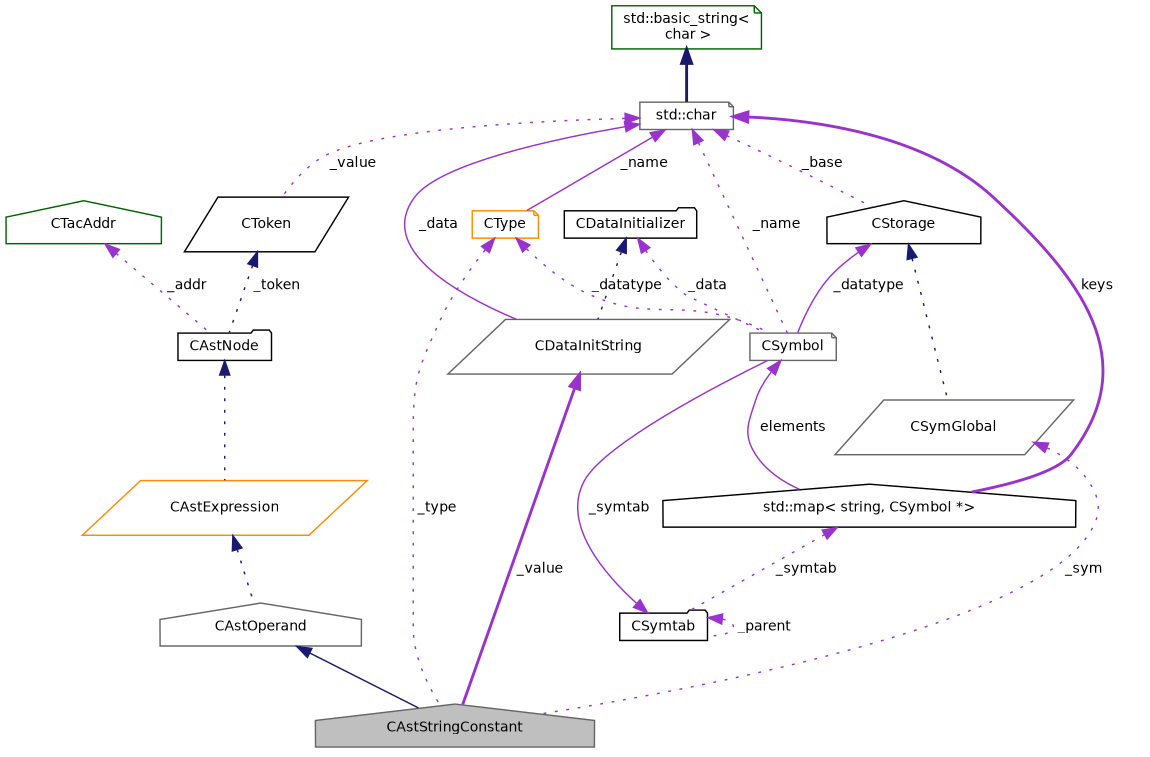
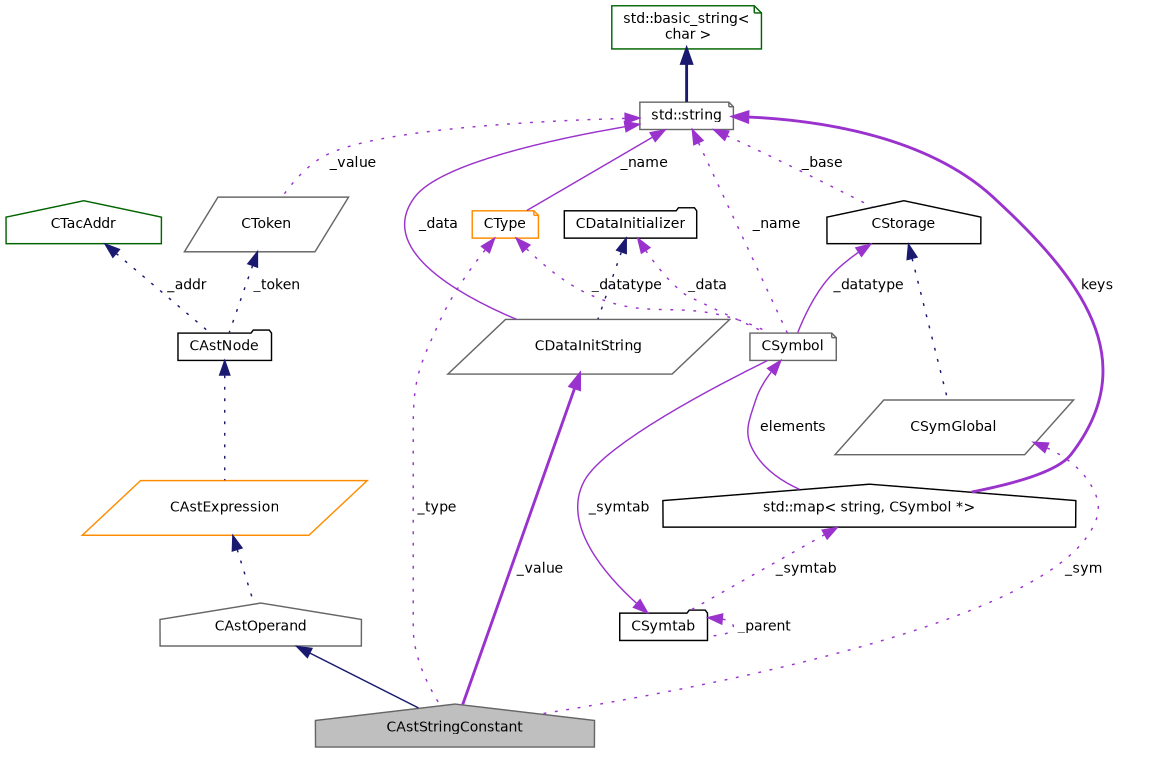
(687, 116) -> (687, 116)
(266, 224) -> (266, 224)
(163, 293) -> (163, 293)
